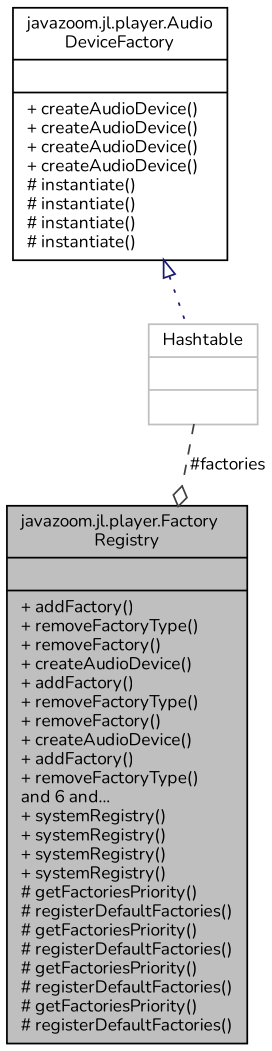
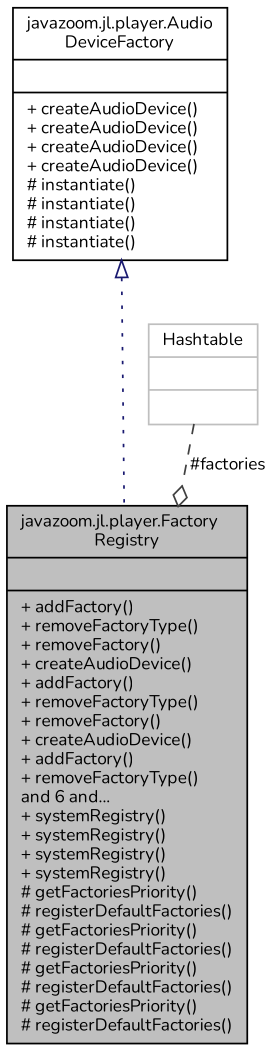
(178, 300) -> (123, 392)
